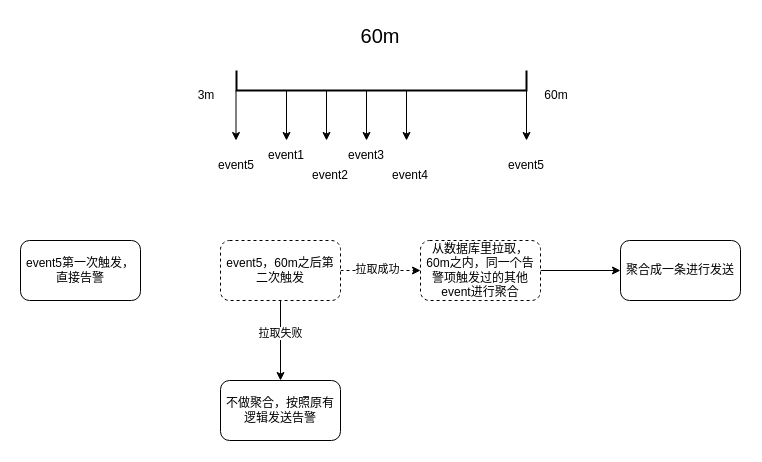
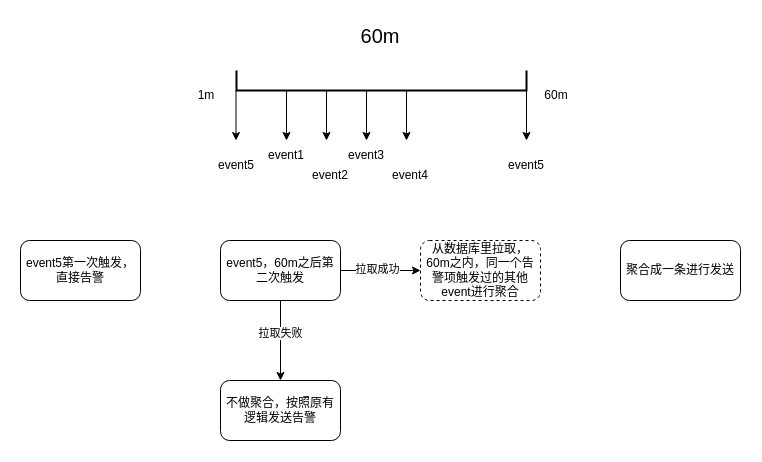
(207, 96) -> (207, 96)
(281, 271) -> (281, 271)
(349, 271) -> (349, 271)
(577, 271) -> none
